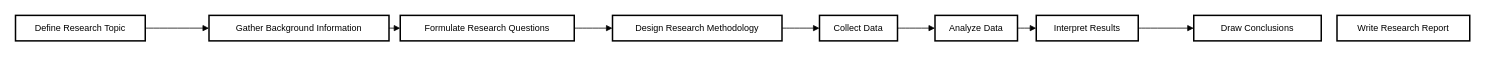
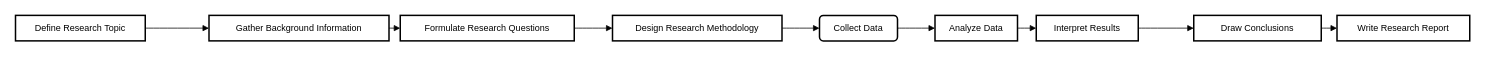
(858, 28) -> (858, 28)
none -> (1329, 28)
